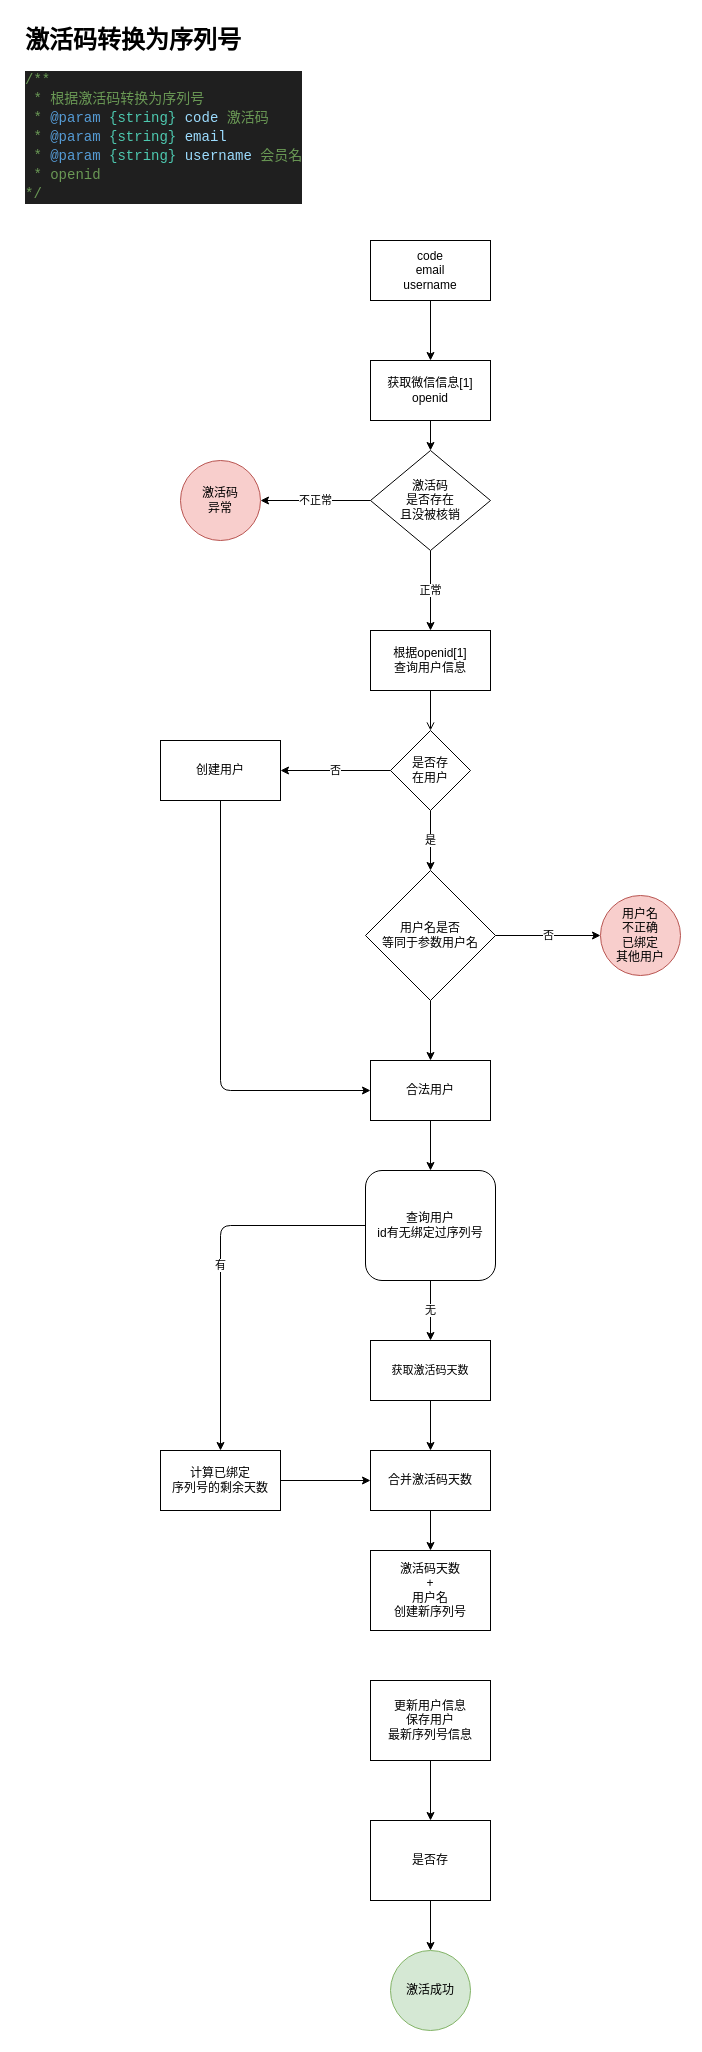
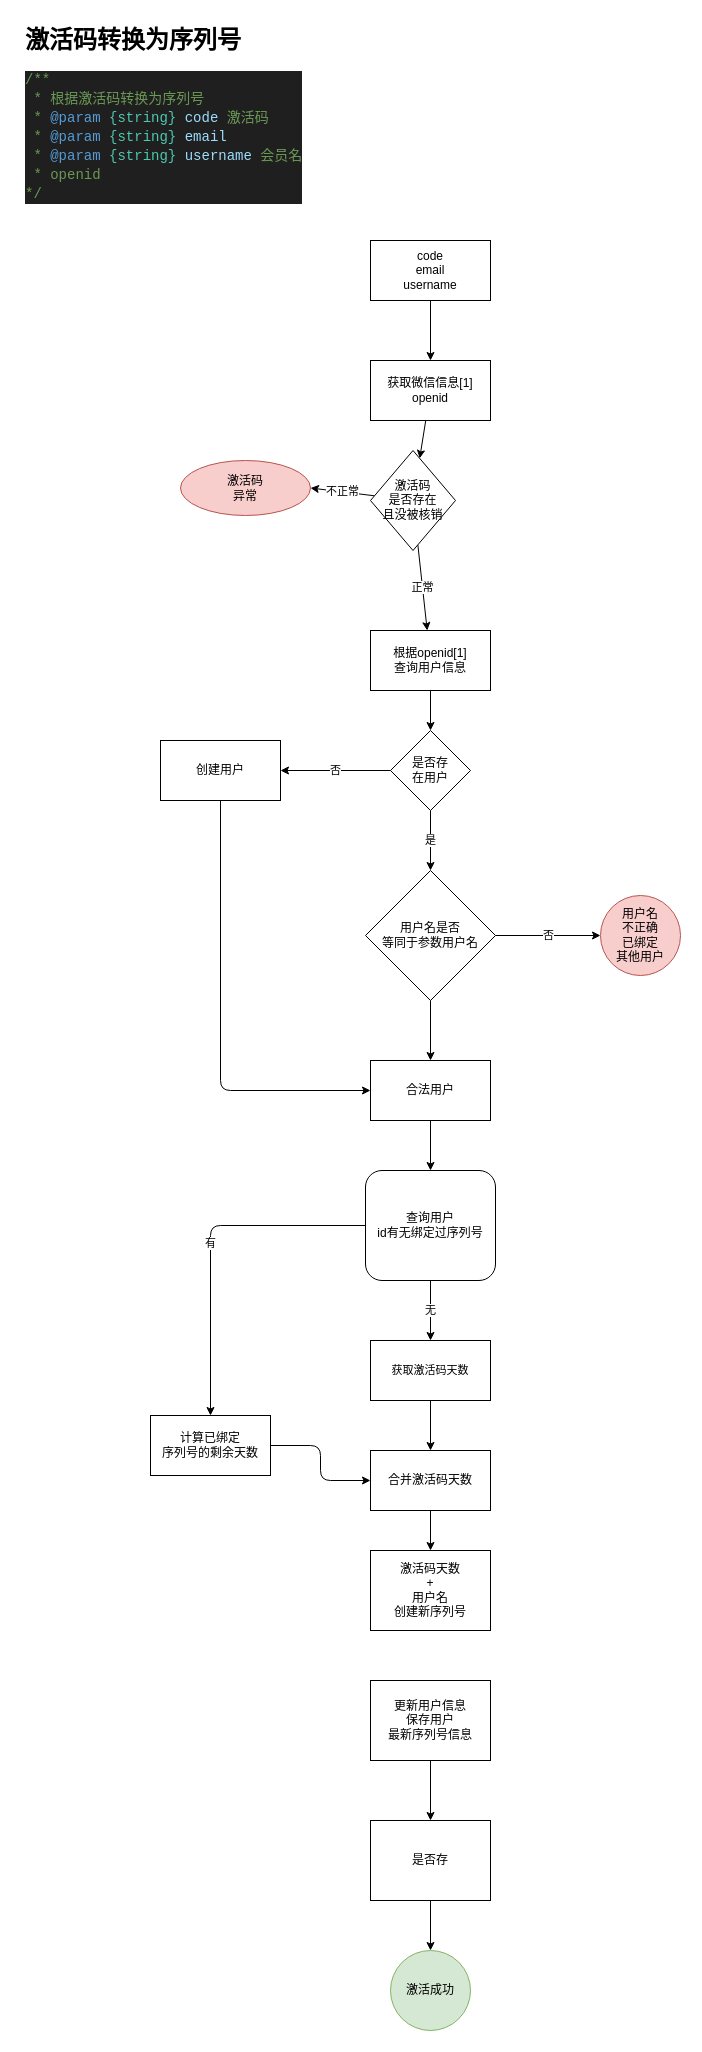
(221, 501) -> (246, 488)
(431, 501) -> (413, 501)
(431, 724) -> (431, 722)
(221, 1481) -> (211, 1446)
